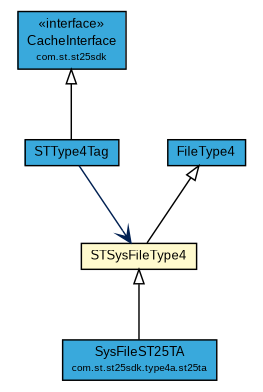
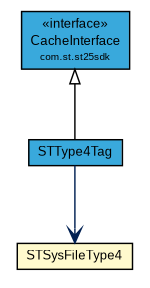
(207, 153) -> none
(139, 360) -> none
